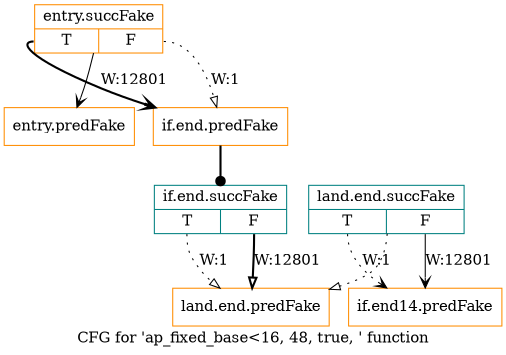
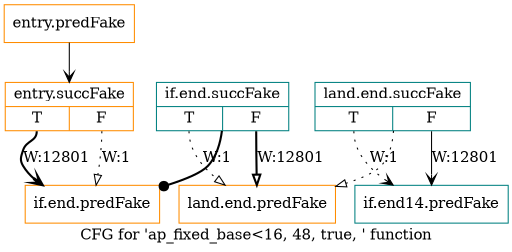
(88, 76) -> (69, 57)
(220, 161) -> (210, 163)
(425, 307) -> (432, 204)
